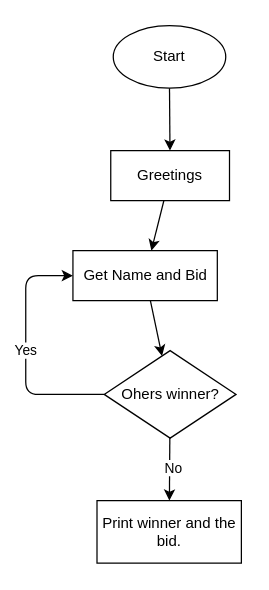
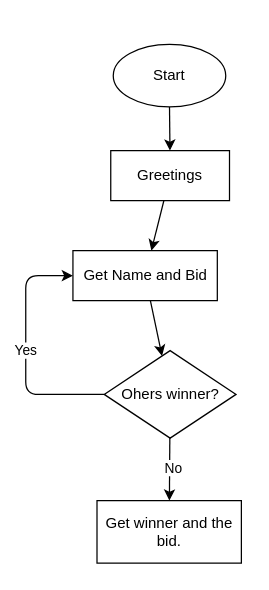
(169, 57) -> (169, 76)
(169, 532) -> (169, 532)
